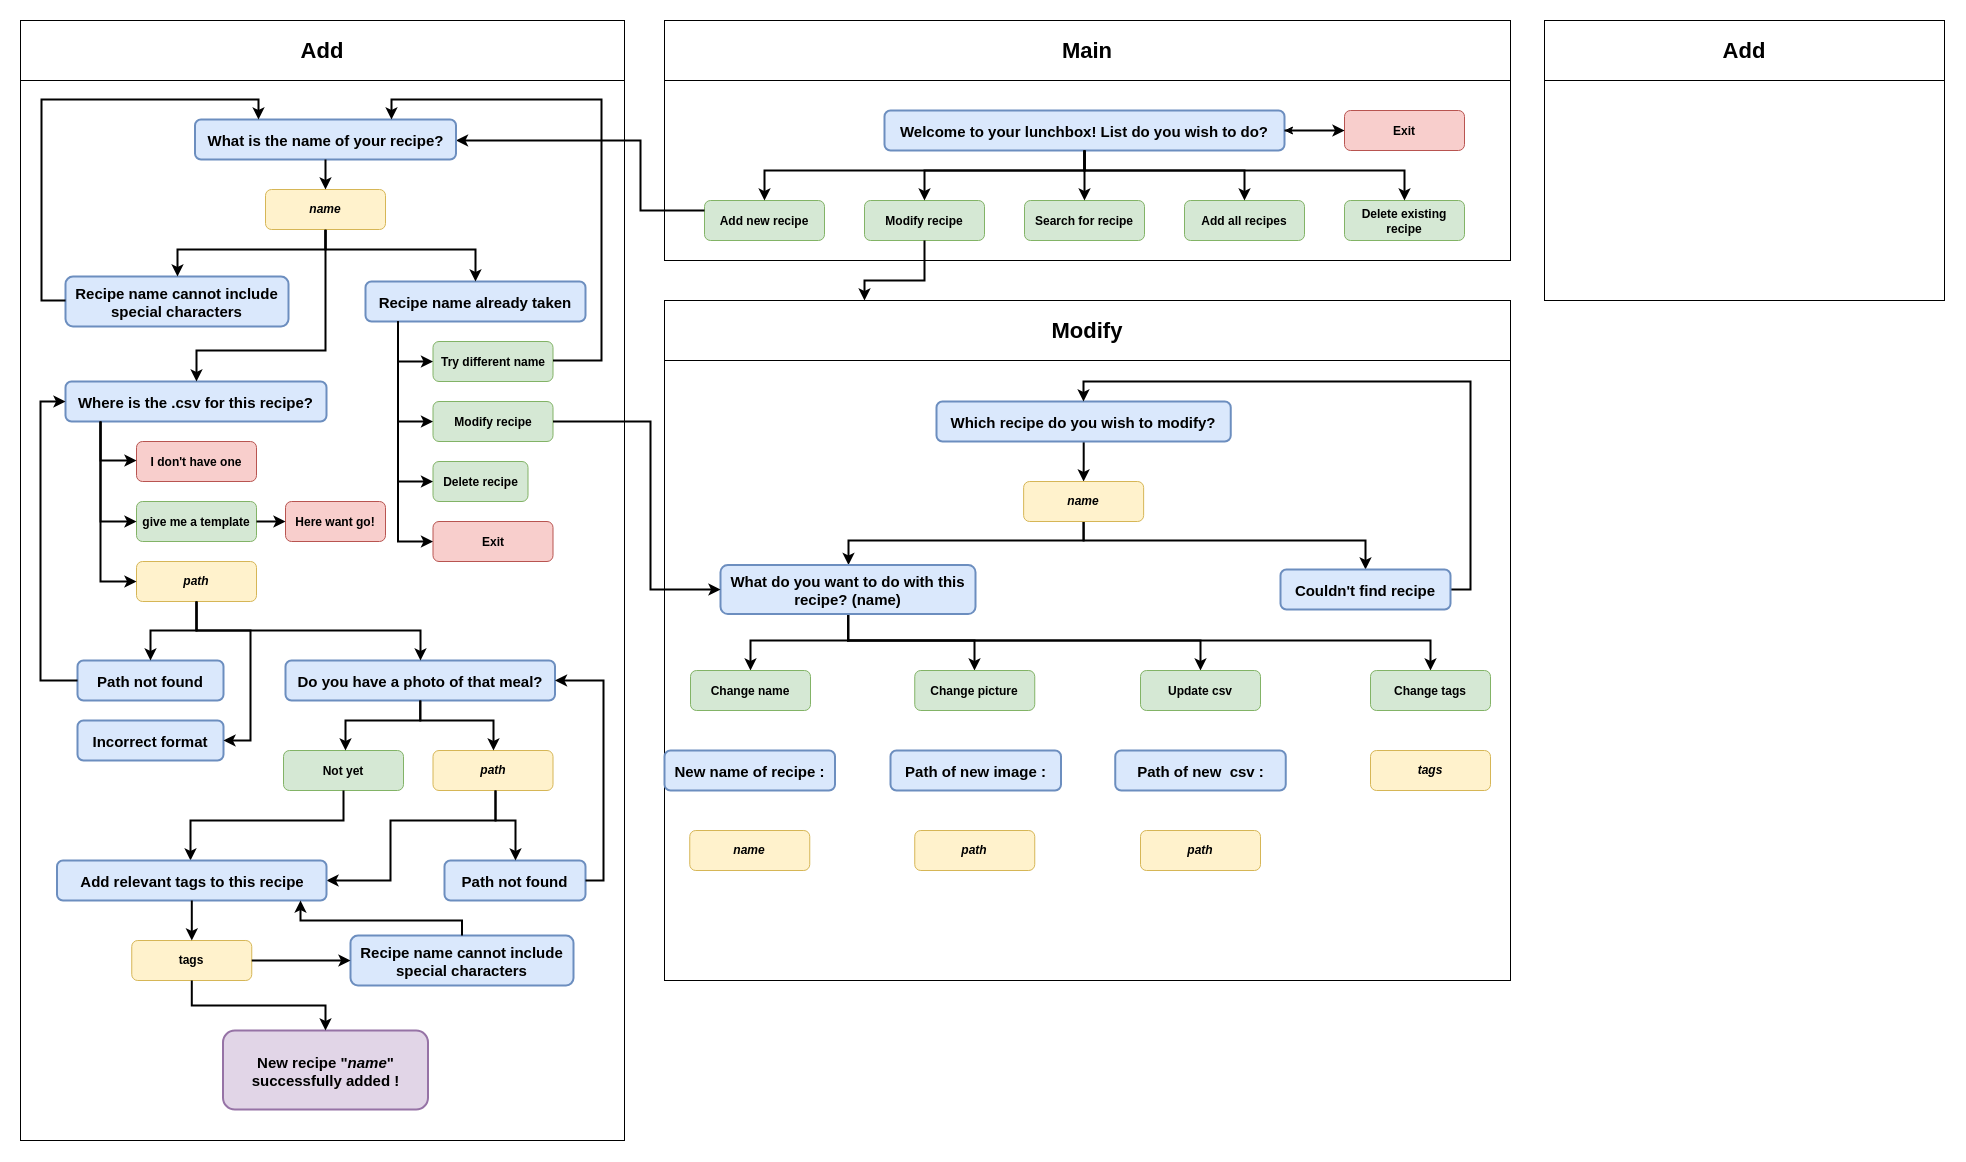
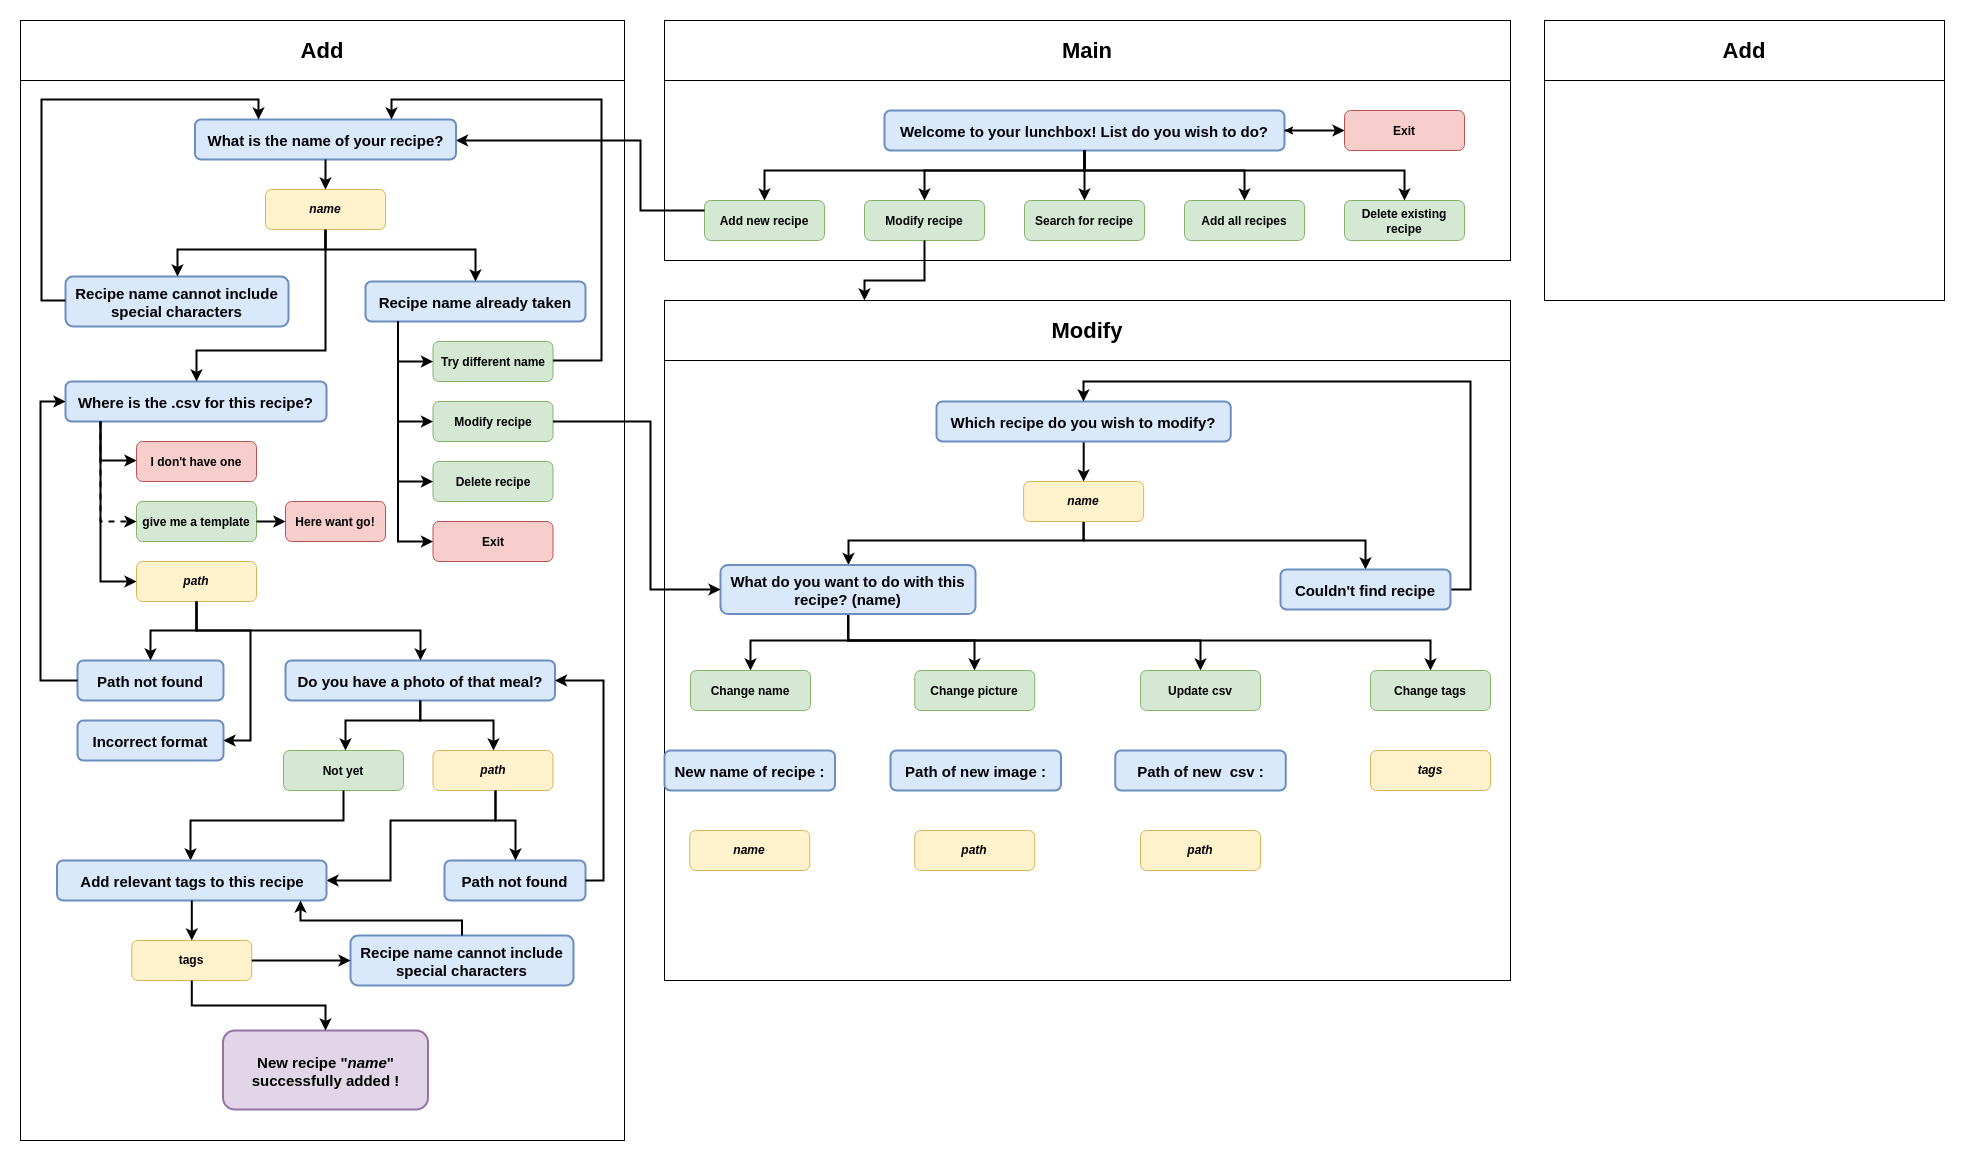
(481, 482) -> (493, 482)
(109, 522) -> (109, 522)
